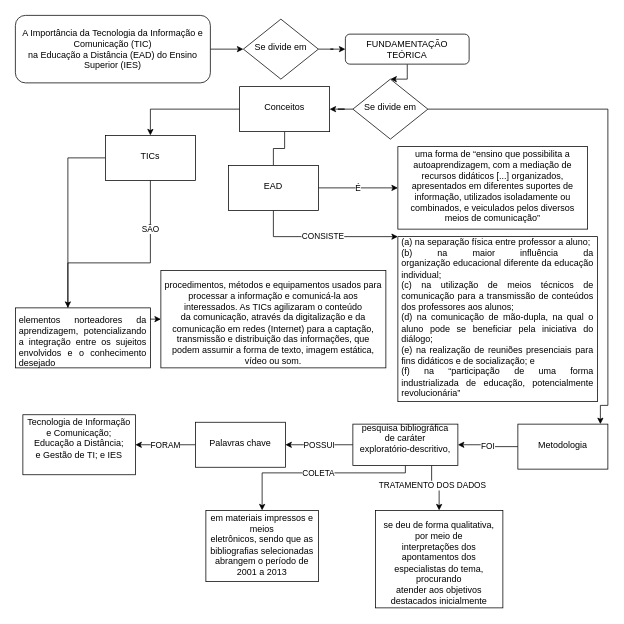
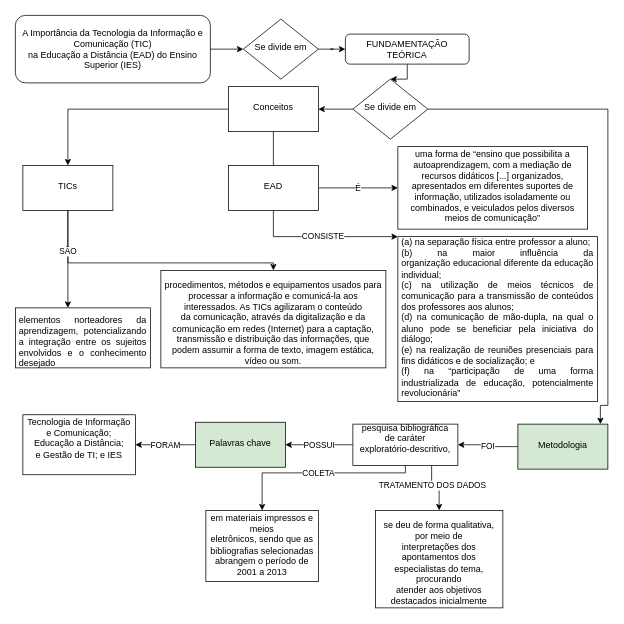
(285, 109) -> (273, 109)
(150, 158) -> (68, 188)
(240, 445) -> (240, 445)
(563, 447) -> (563, 447)
